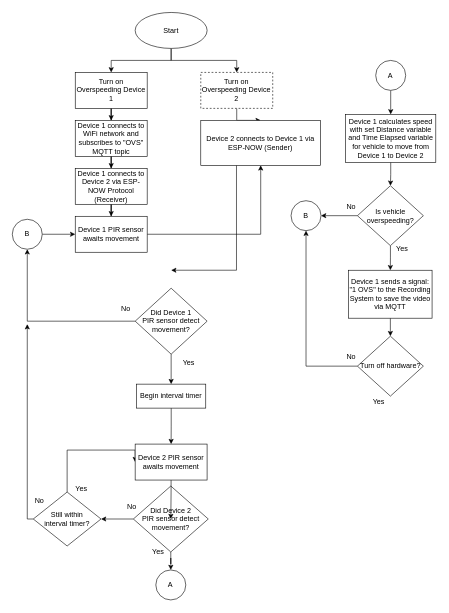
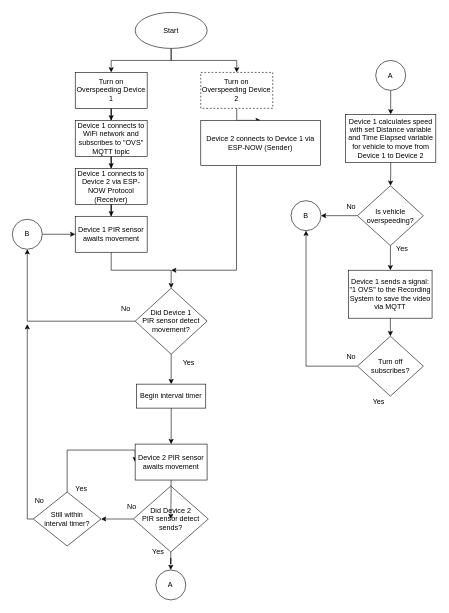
(261, 234) -> (170, 270)
(391, 366) -> (391, 366)
(171, 519) -> (171, 519)
